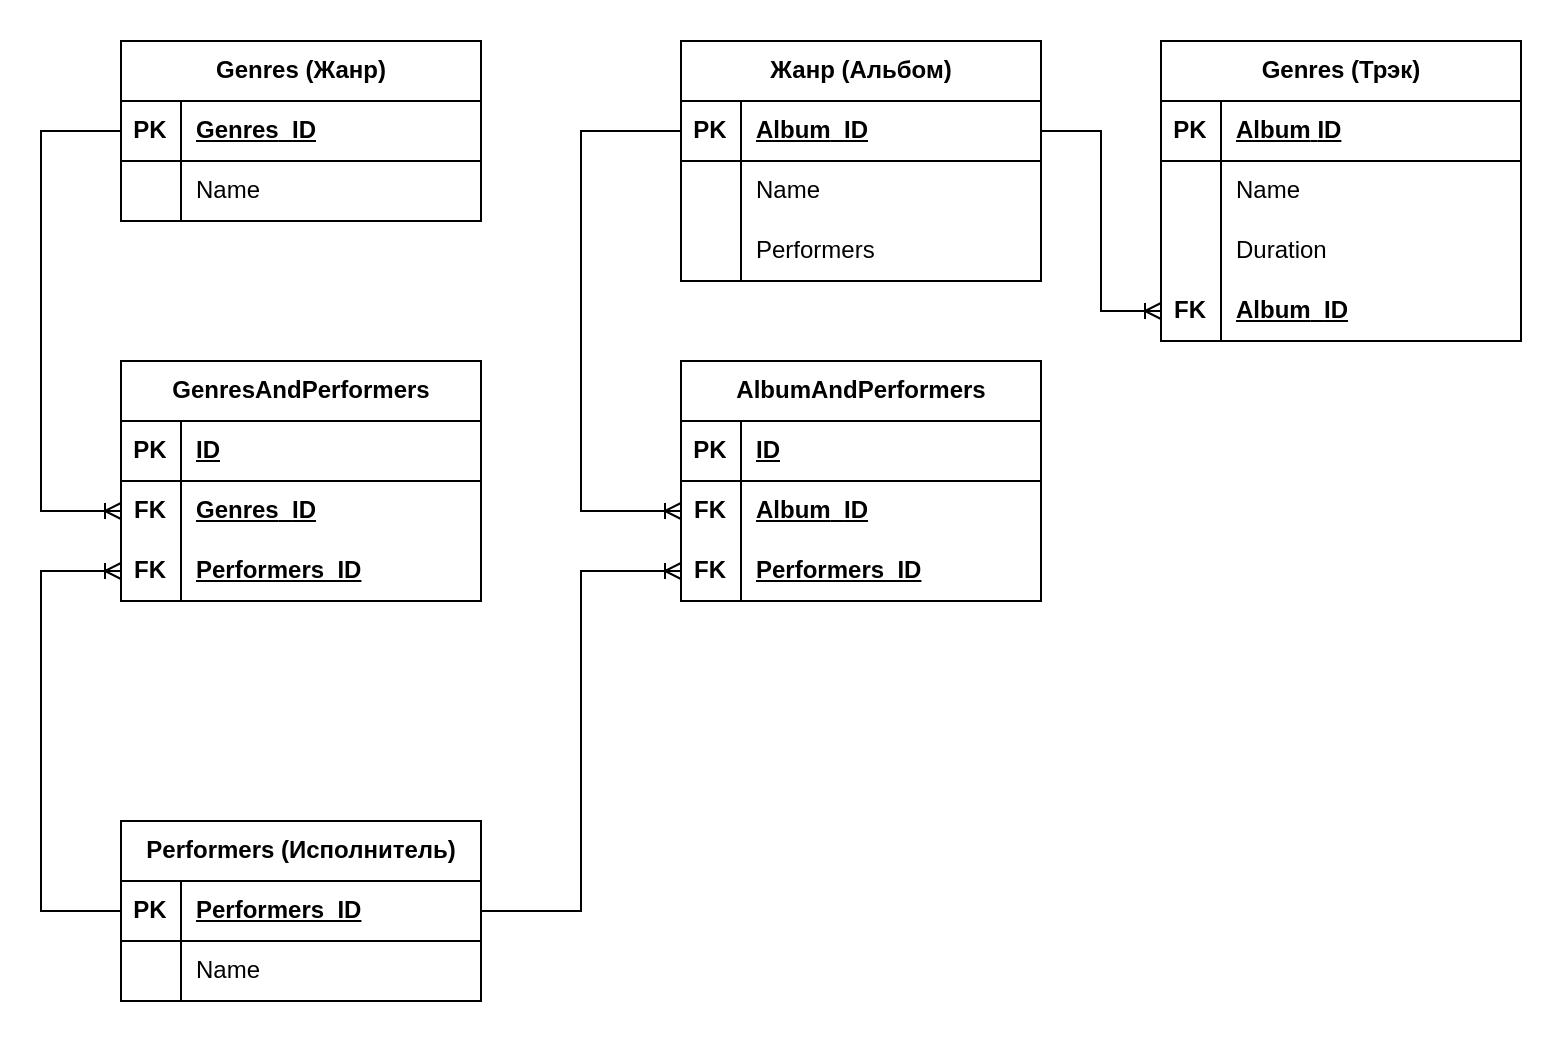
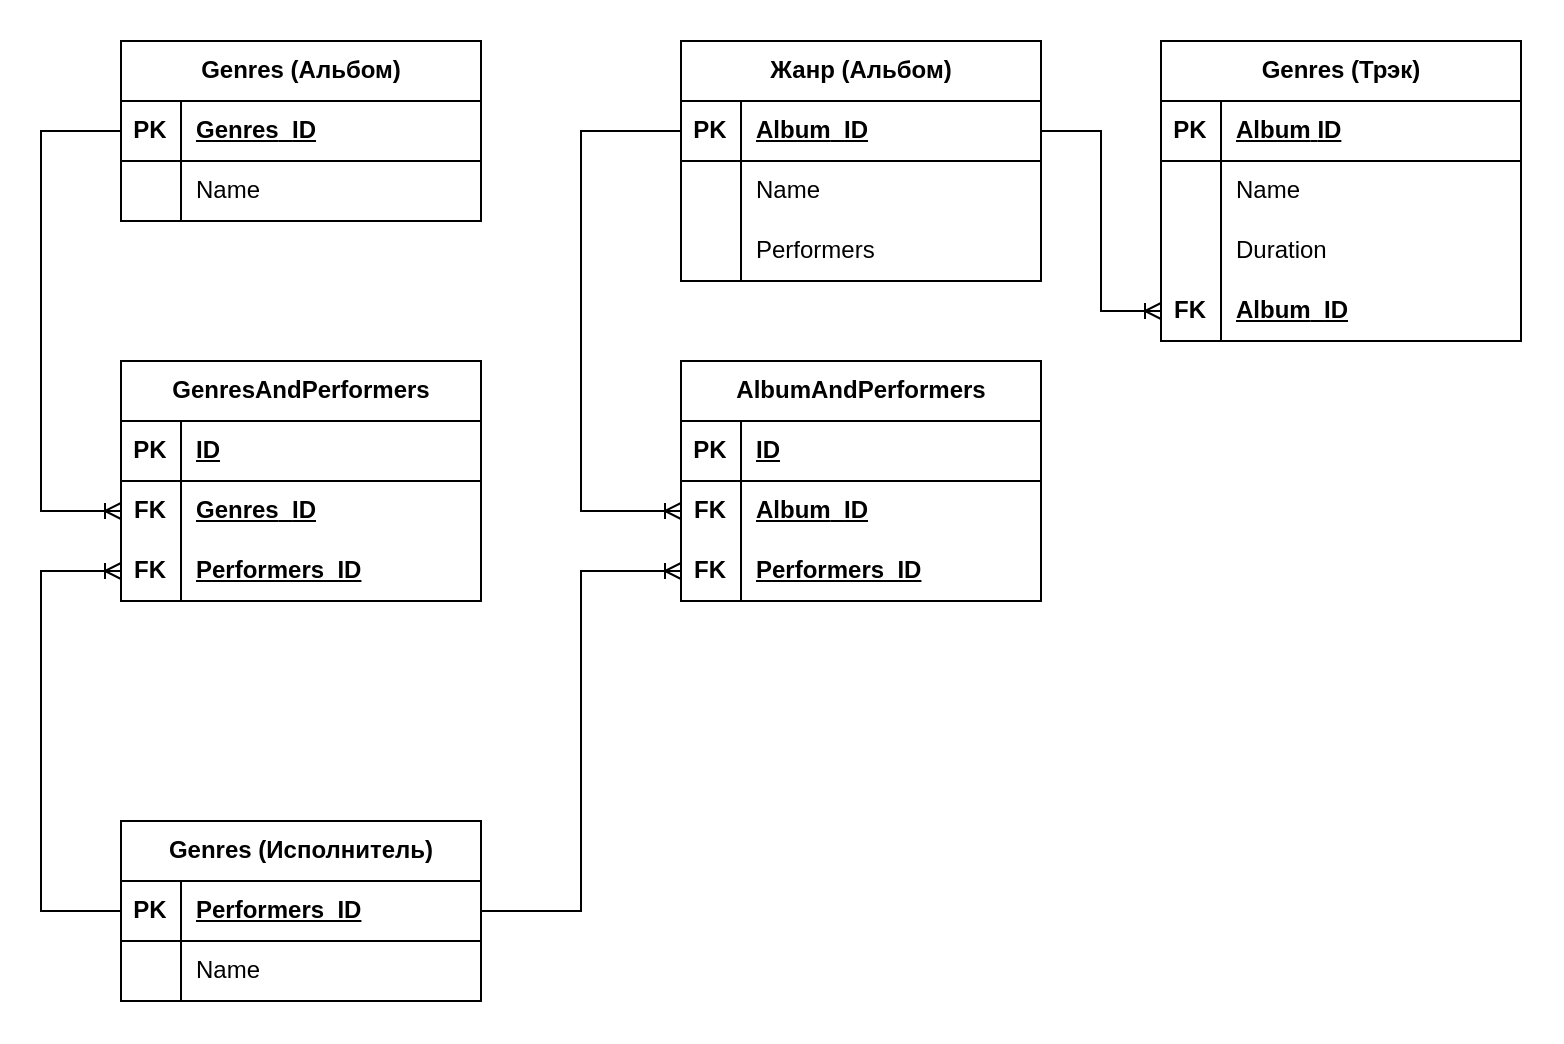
(302, 71) -> (302, 71)
(302, 851) -> (302, 851)
